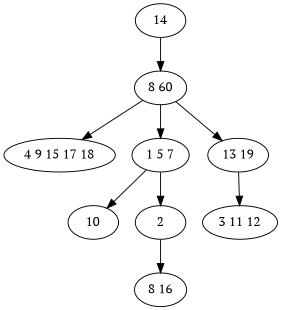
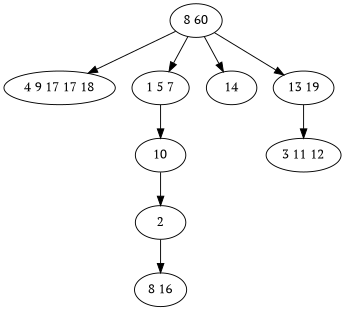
(161, 50) -> (212, 50)
(60, 155) -> (60, 88)
(161, 184) -> (161, 184)
